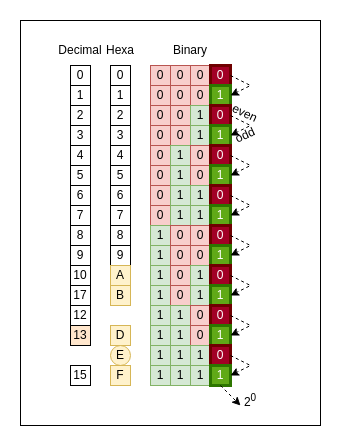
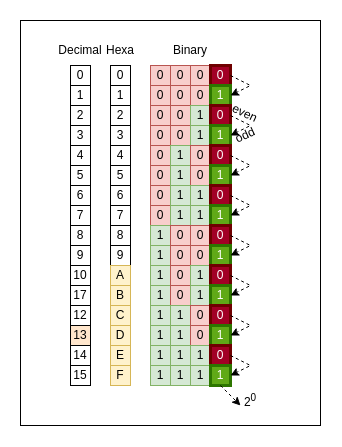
none -> (121, 316)
none -> (81, 356)
(121, 356) -> (121, 356)
